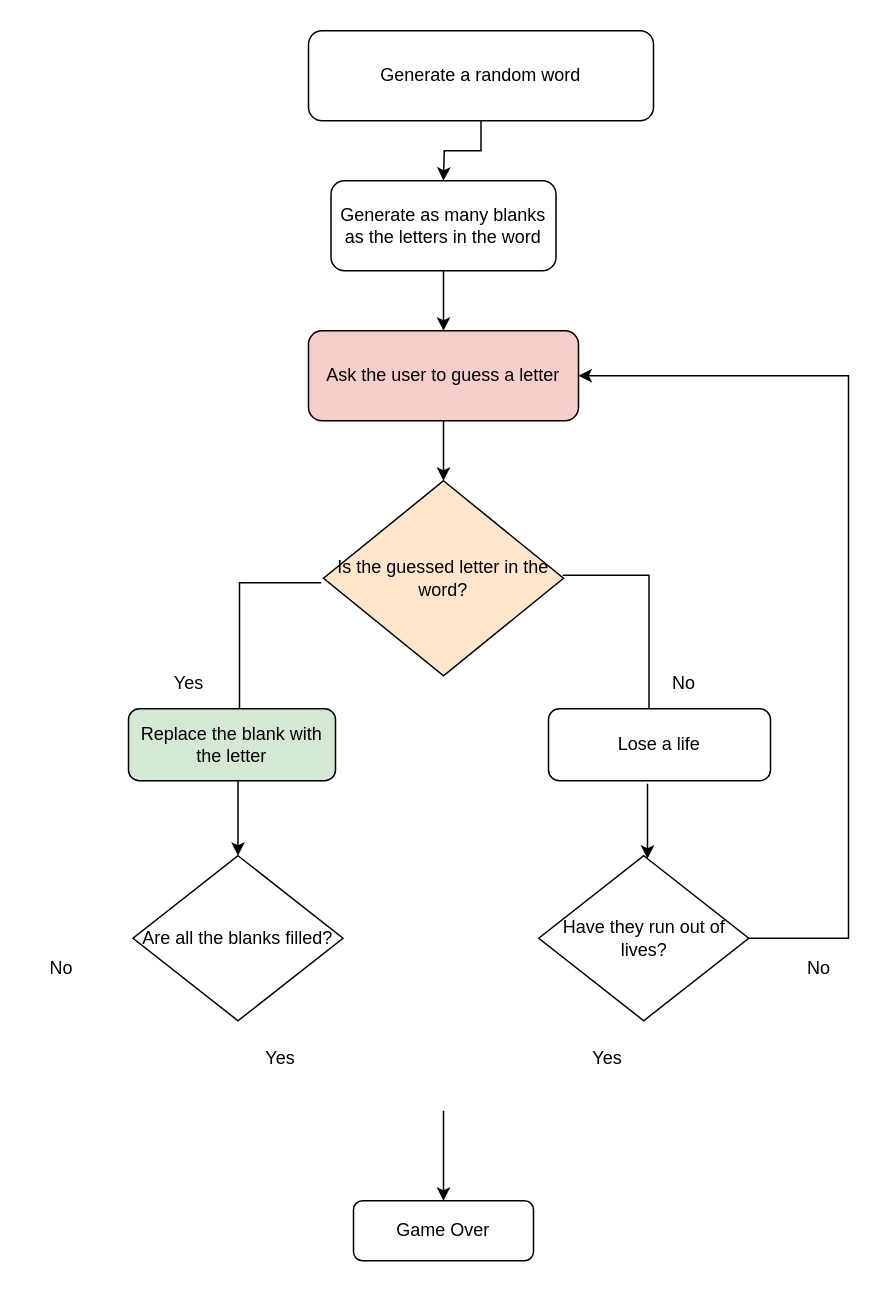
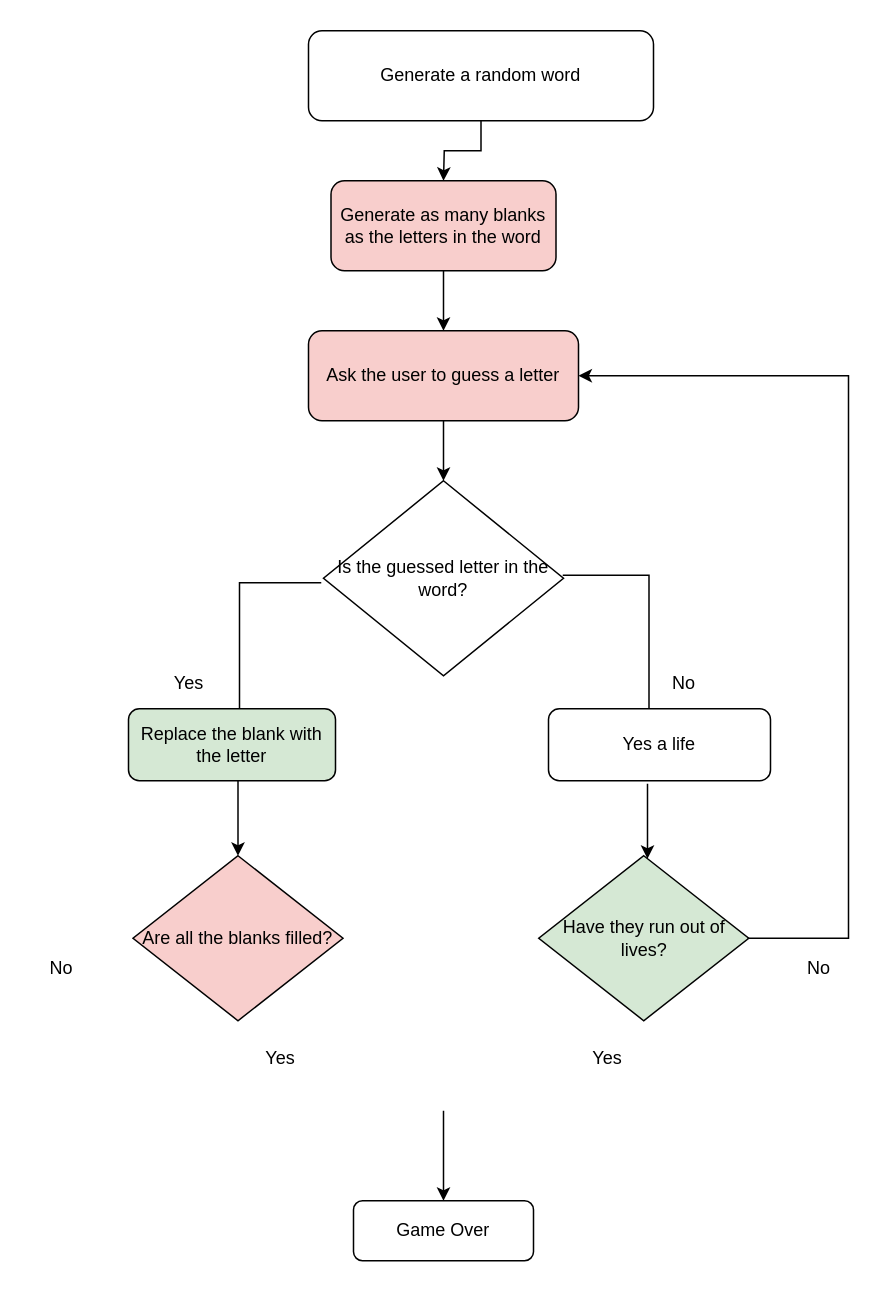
(443, 226) -> (443, 226)
(443, 578) -> (443, 578)
(659, 745) -> (659, 745)
(238, 938) -> (238, 938)
(644, 938) -> (644, 938)
